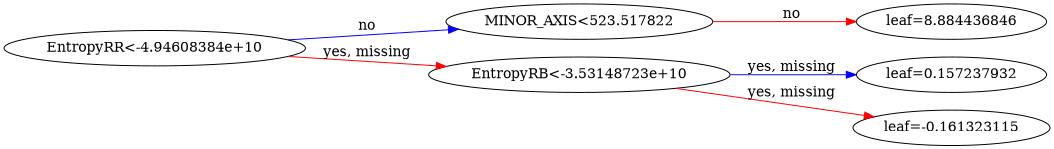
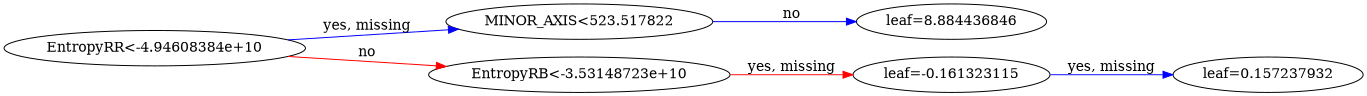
(780, 22) -> (780, 22)
(367, 26) -> (367, 26)
(367, 53) -> (367, 53)
(788, 75) -> (1106, 75)
